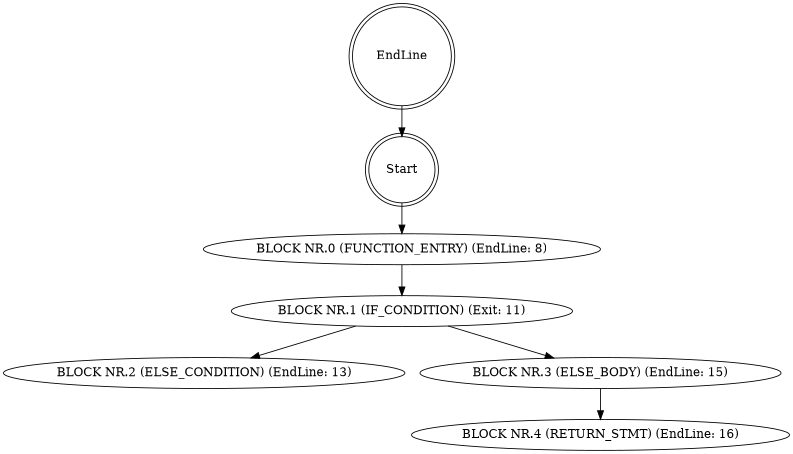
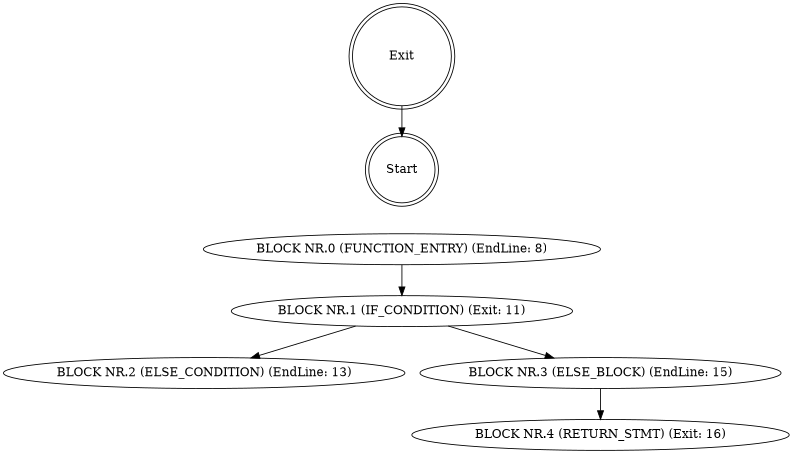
(402, 56) -> (402, 56)
(402, 214) -> none
(601, 373) -> (601, 373)
(601, 435) -> (601, 435)
